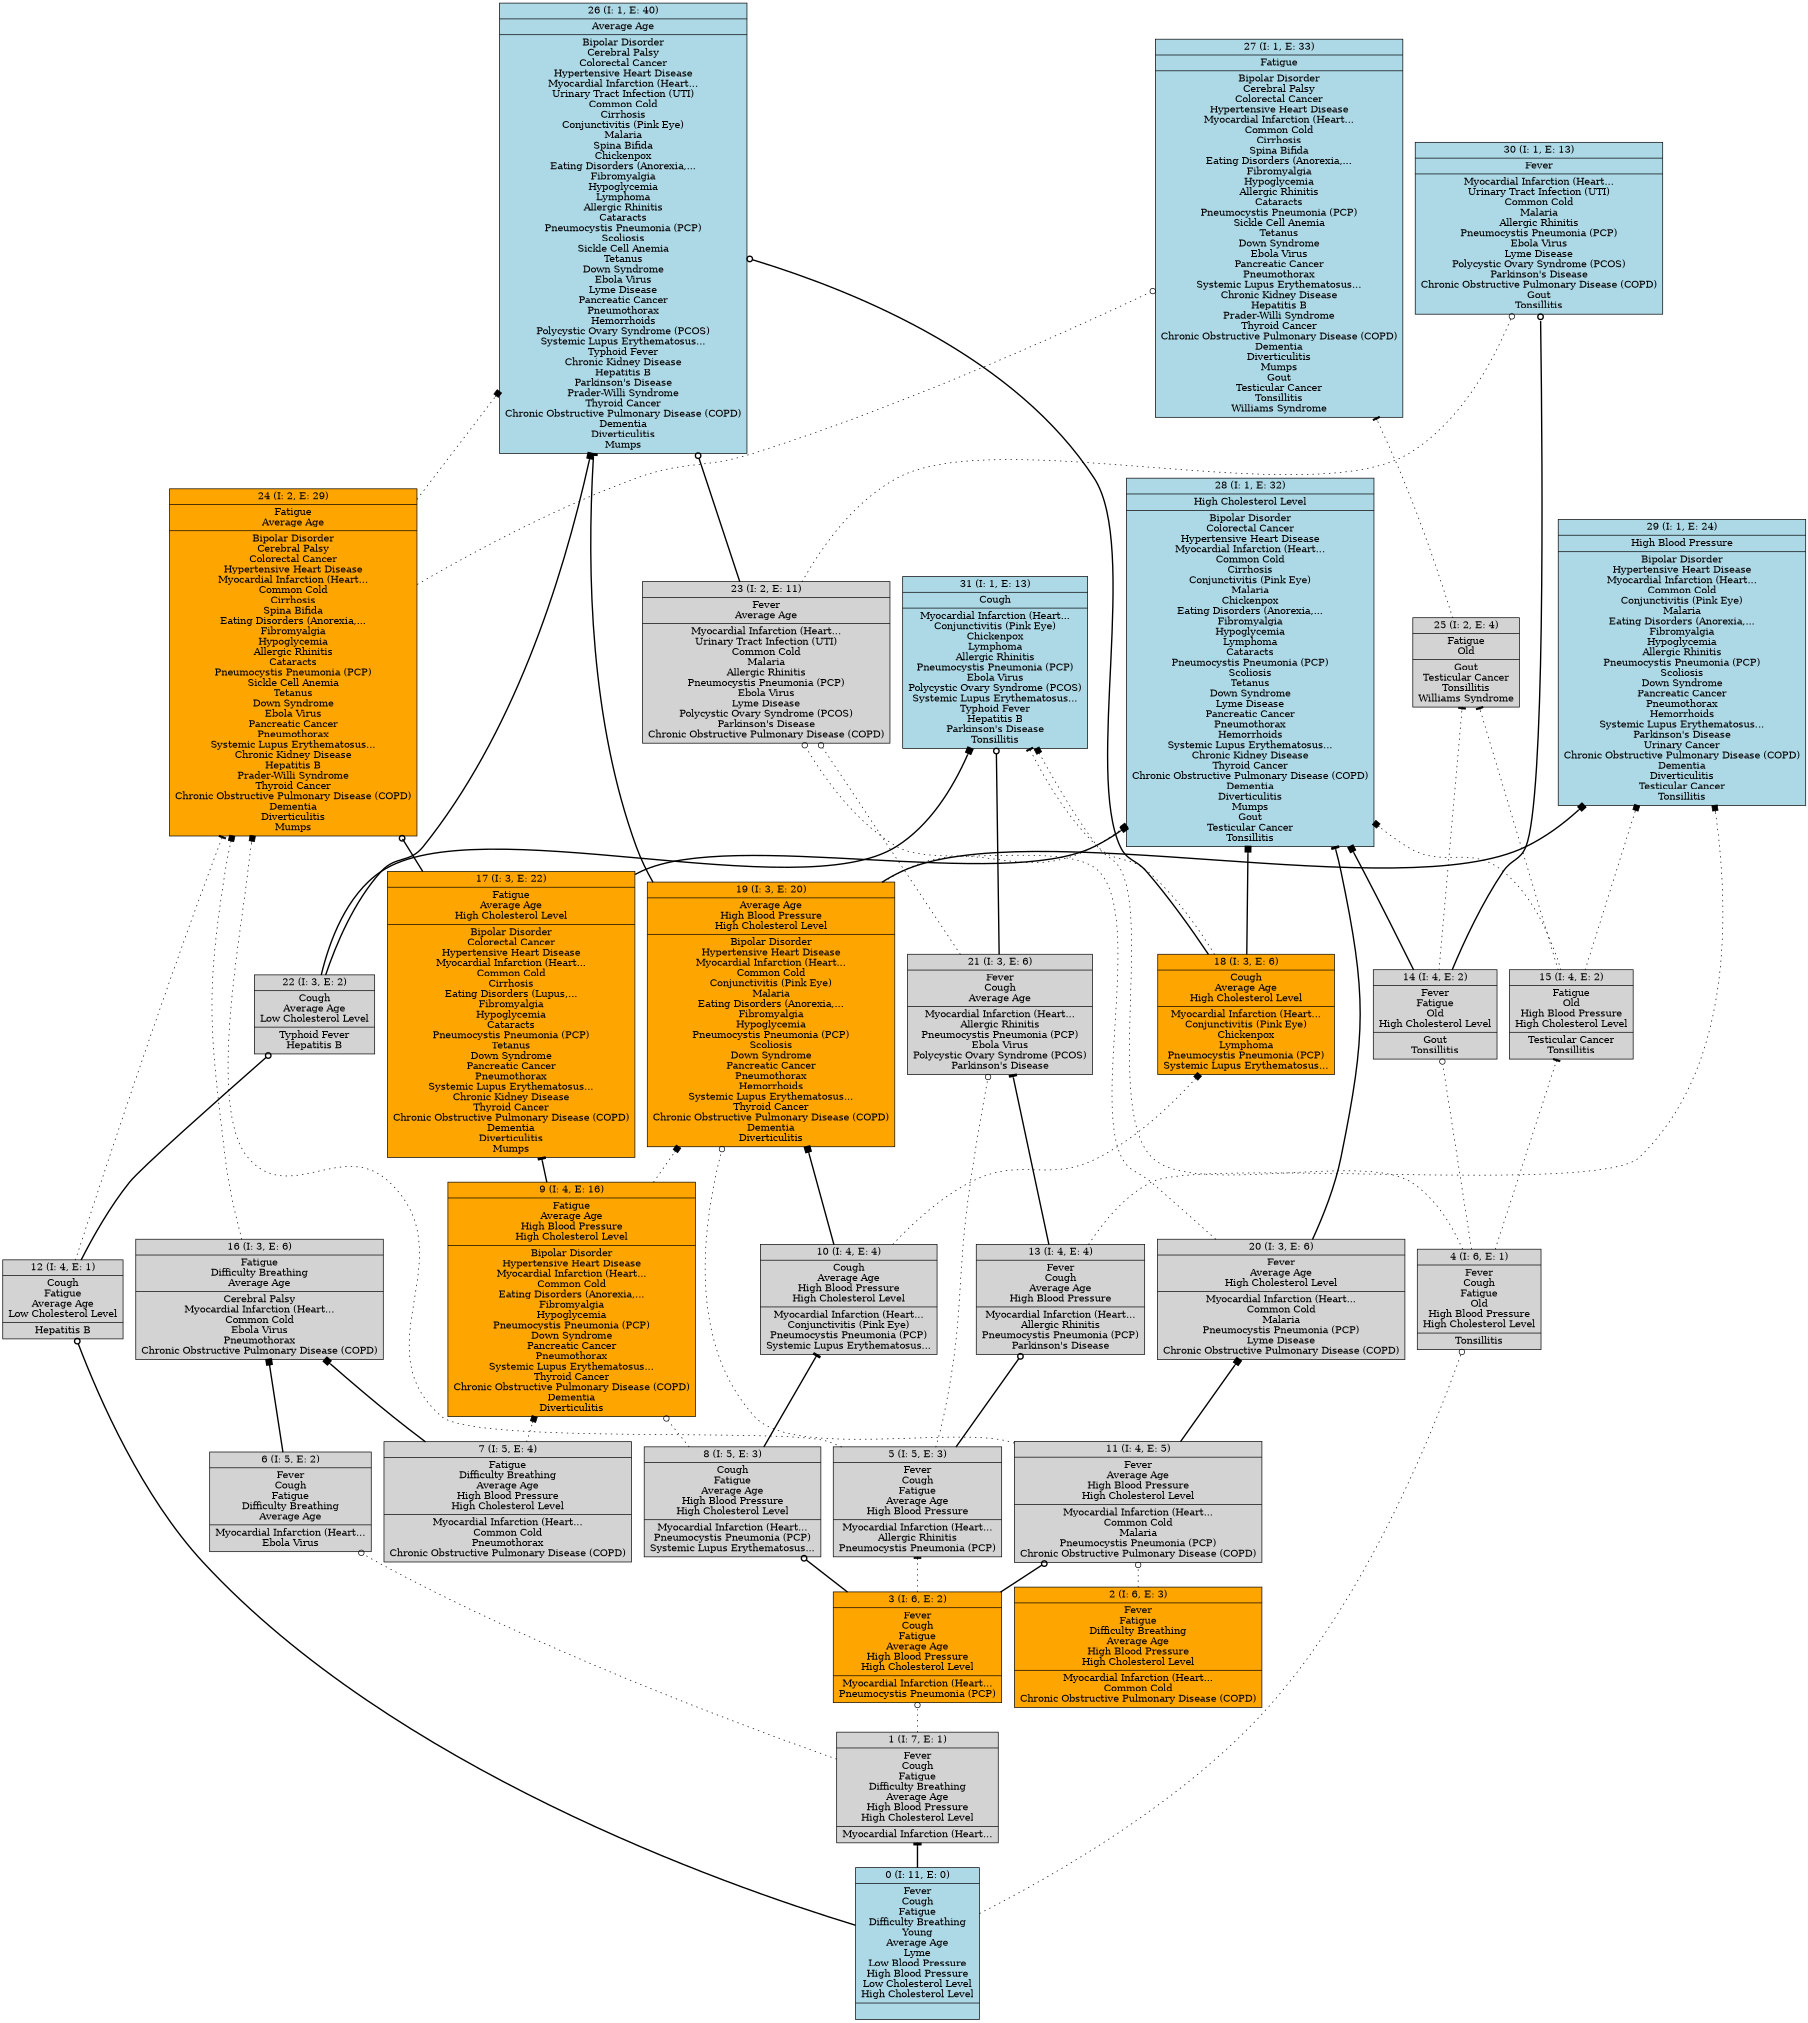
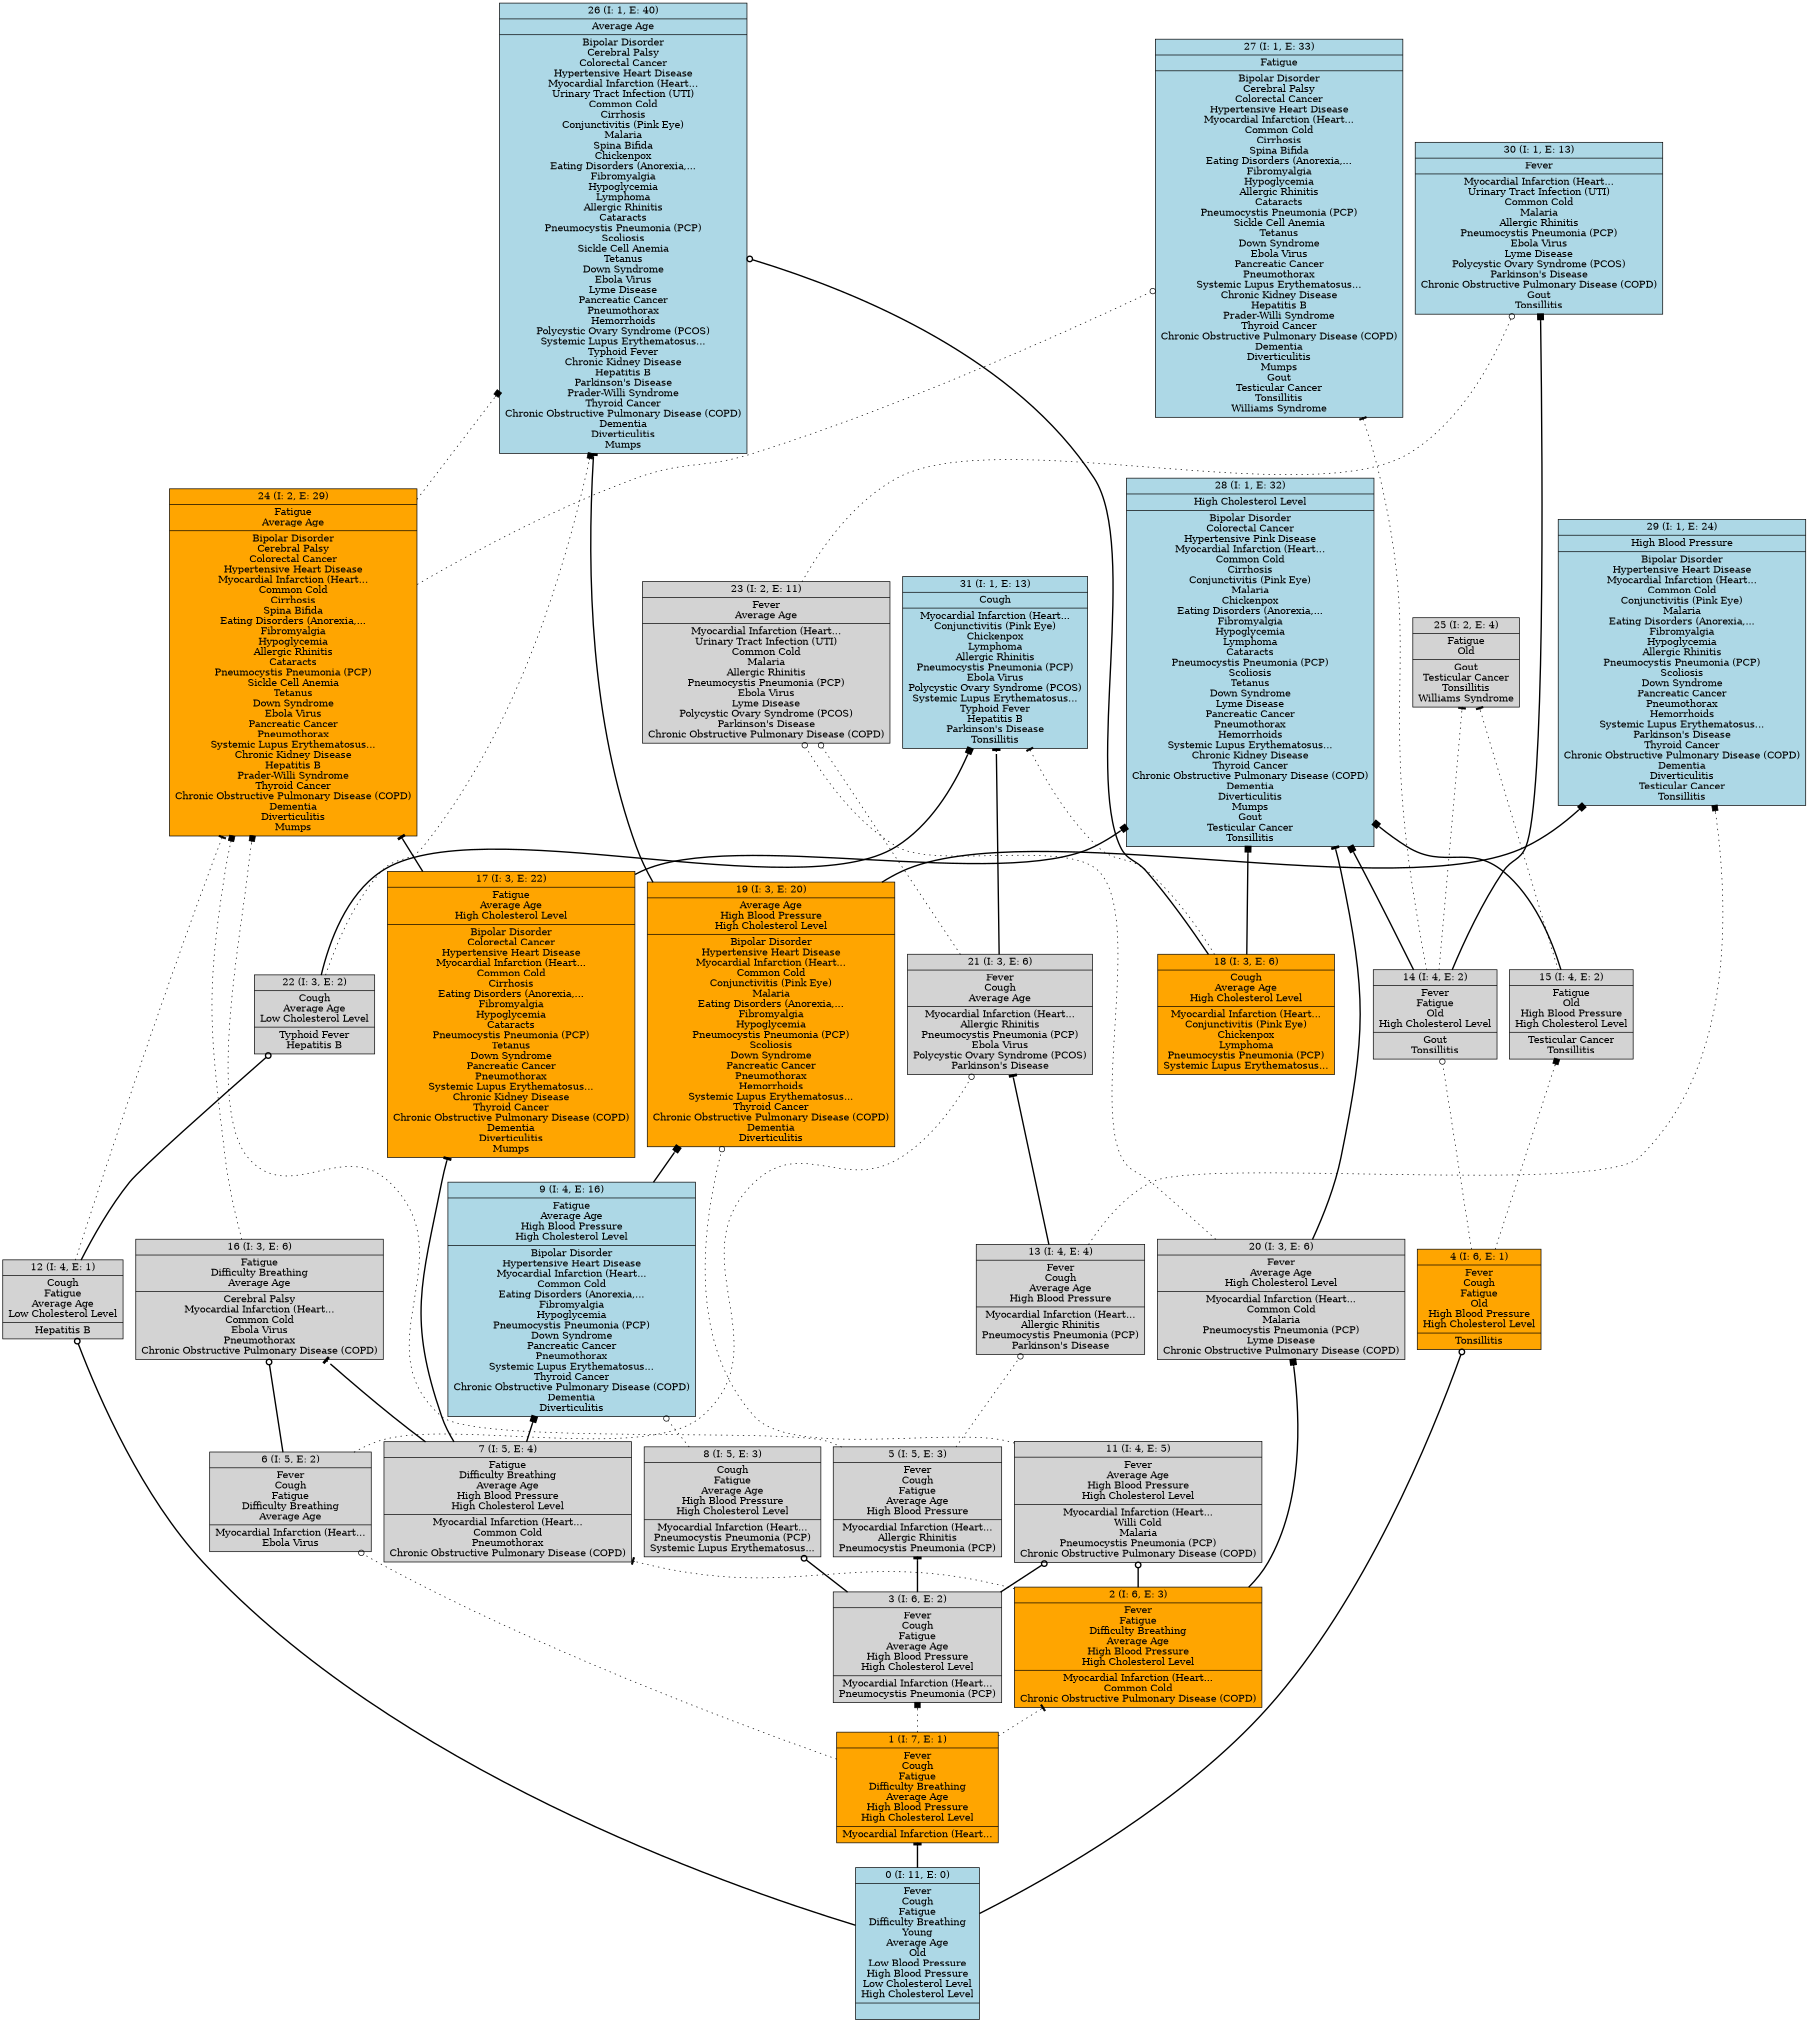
(1419, 518) -> (1400, 694)
(719, 520) -> none
(1250, 539) -> (1250, 539)
(1541, 657) -> (1541, 657)
(492, 739) -> (492, 739)
(1682, 745) -> (1682, 745)
(998, 849) -> (998, 849)
(410, 851) -> (410, 851)
(1003, 860) -> none
(1495, 866) -> (1495, 866)
(1610, 891) -> none
(511, 994) -> (511, 994)
(1135, 1119) -> none
(1526, 1156) -> (1526, 1156)
(664, 1167) -> (664, 1167)
(544, 1171) -> (421, 1303)
(962, 1264) -> (733, 1347)
(572, 1299) -> (572, 1299)
(849, 1299) -> none
(1479, 1299) -> (1479, 1299)
(987, 1403) -> (987, 1403)
(1208, 1403) -> (1294, 1482)
(377, 1404) -> (377, 1404)
(276, 1409) -> (276, 1409)
(528, 1436) -> (530, 1433)
(1138, 1523) -> (1138, 1523)
none -> (834, 1574)
(917, 1576) -> (917, 1578)
(1138, 1578) -> (1138, 1578)
(917, 1647) -> (917, 1647)
(1283, 1689) -> (1283, 1689)
(917, 1721) -> (917, 1721)
none -> (1020, 1722)
(917, 1788) -> (917, 1788)
(917, 1953) -> (917, 1953)
